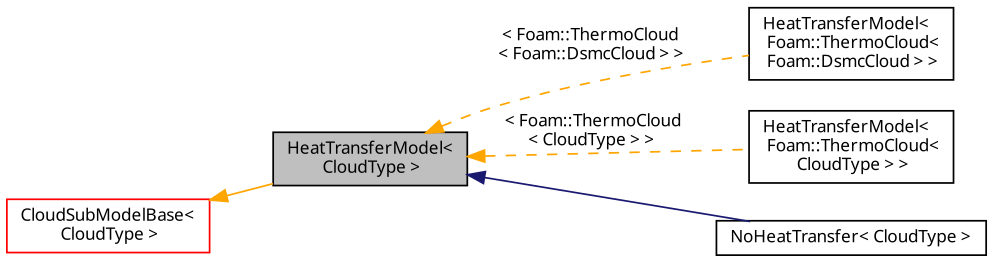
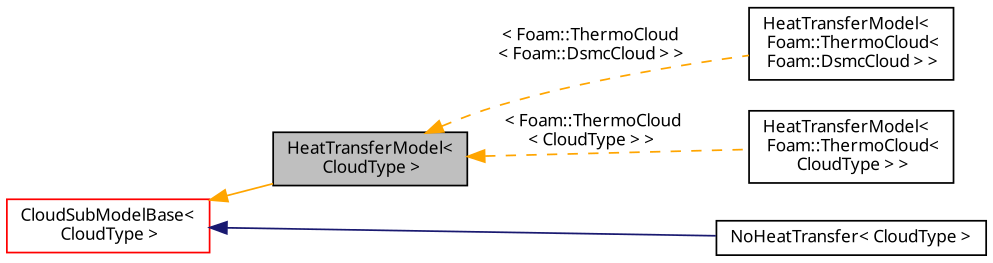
(617, 200) -> (471, 232)
